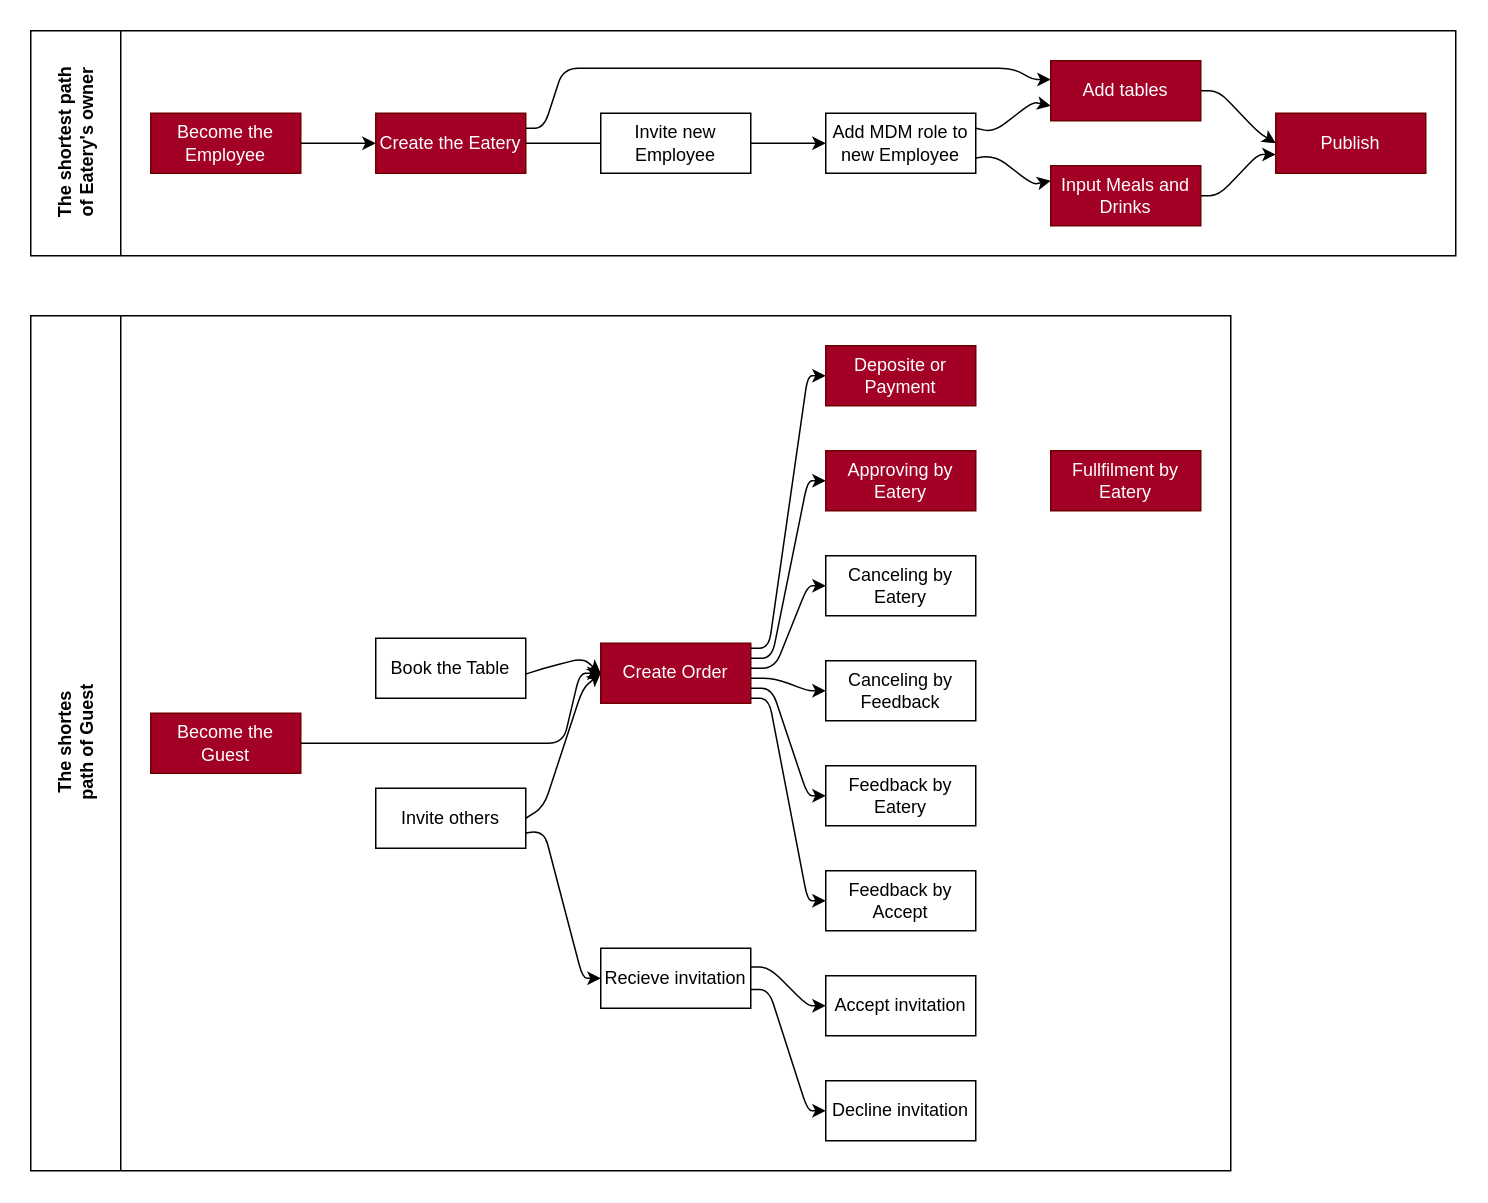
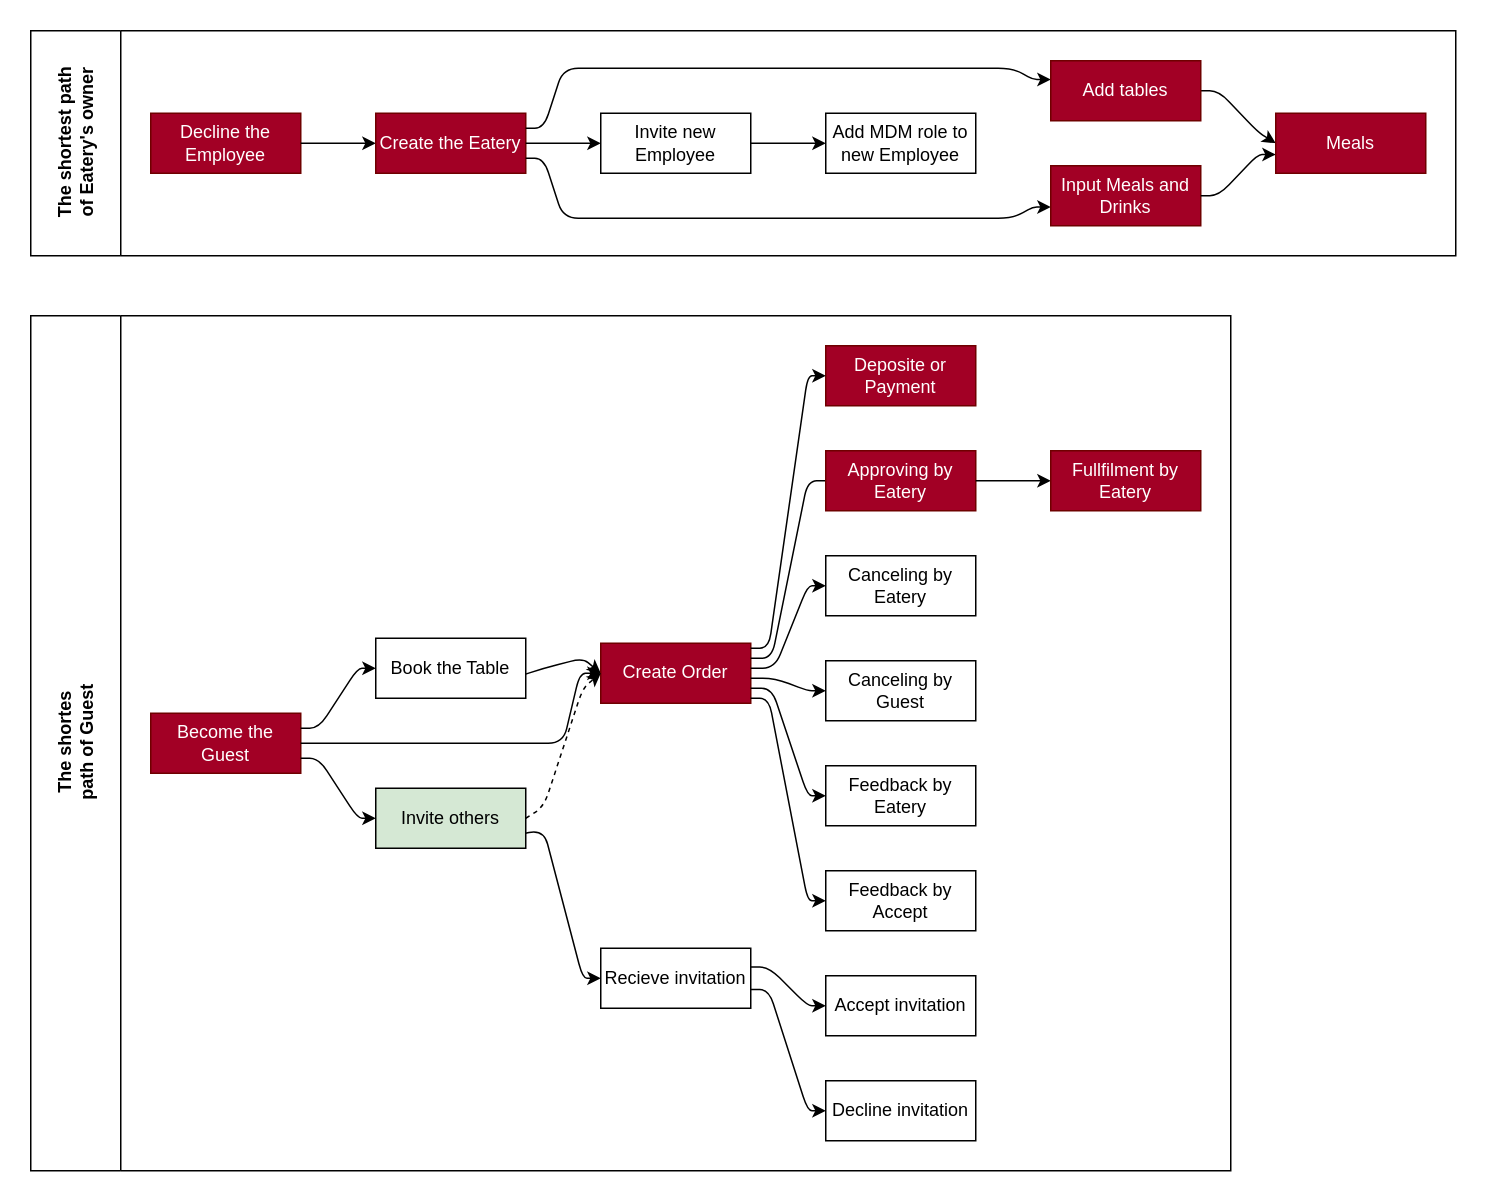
(1010, 120) -> none
(226, 143) -> (226, 143)
(594, 143) -> (589, 143)
(1351, 143) -> (1351, 143)
(1010, 167) -> none
none -> (769, 218)
(810, 481) -> (815, 481)
none -> (1010, 481)
(901, 691) -> (901, 691)
none -> (336, 701)
(562, 752) -> (562, 752)
none -> (336, 785)
(451, 818) -> (451, 818)
